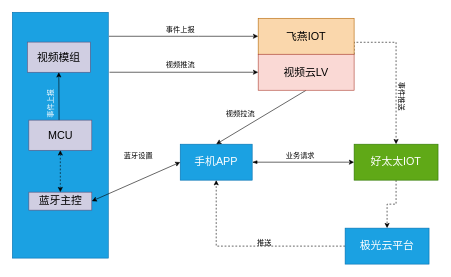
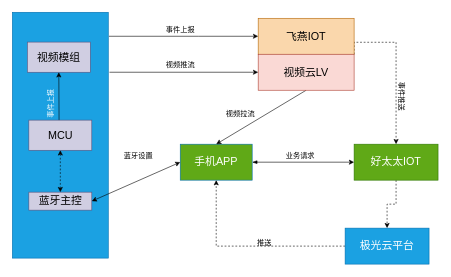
(216, 162) -> (216, 162)
